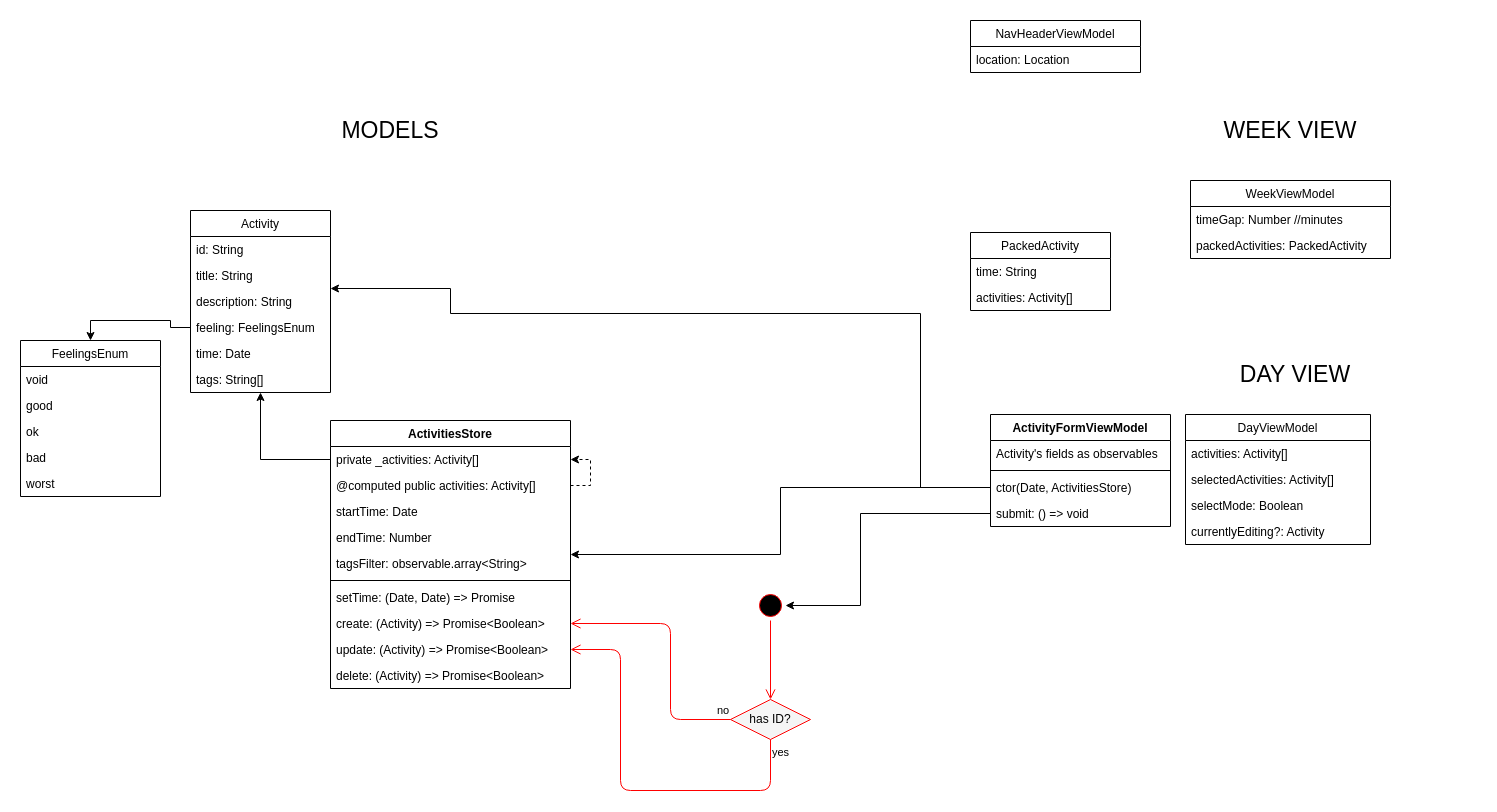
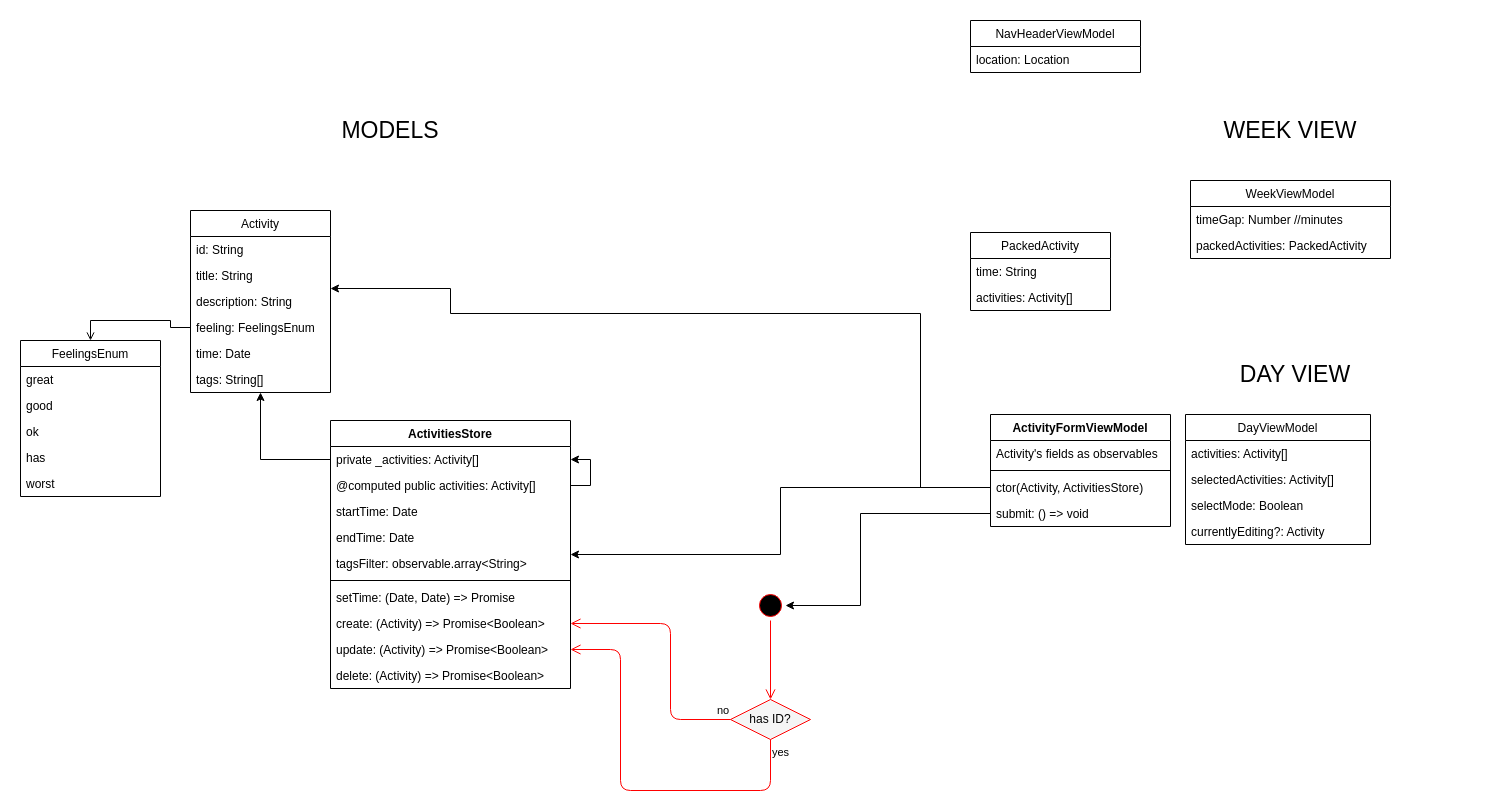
(91, 332) -> (91, 334)
(38, 380) -> (43, 380)
(36, 458) -> (36, 458)
(591, 476) -> (591, 476)
(1079, 488) -> (1089, 488)
(382, 538) -> (375, 538)
